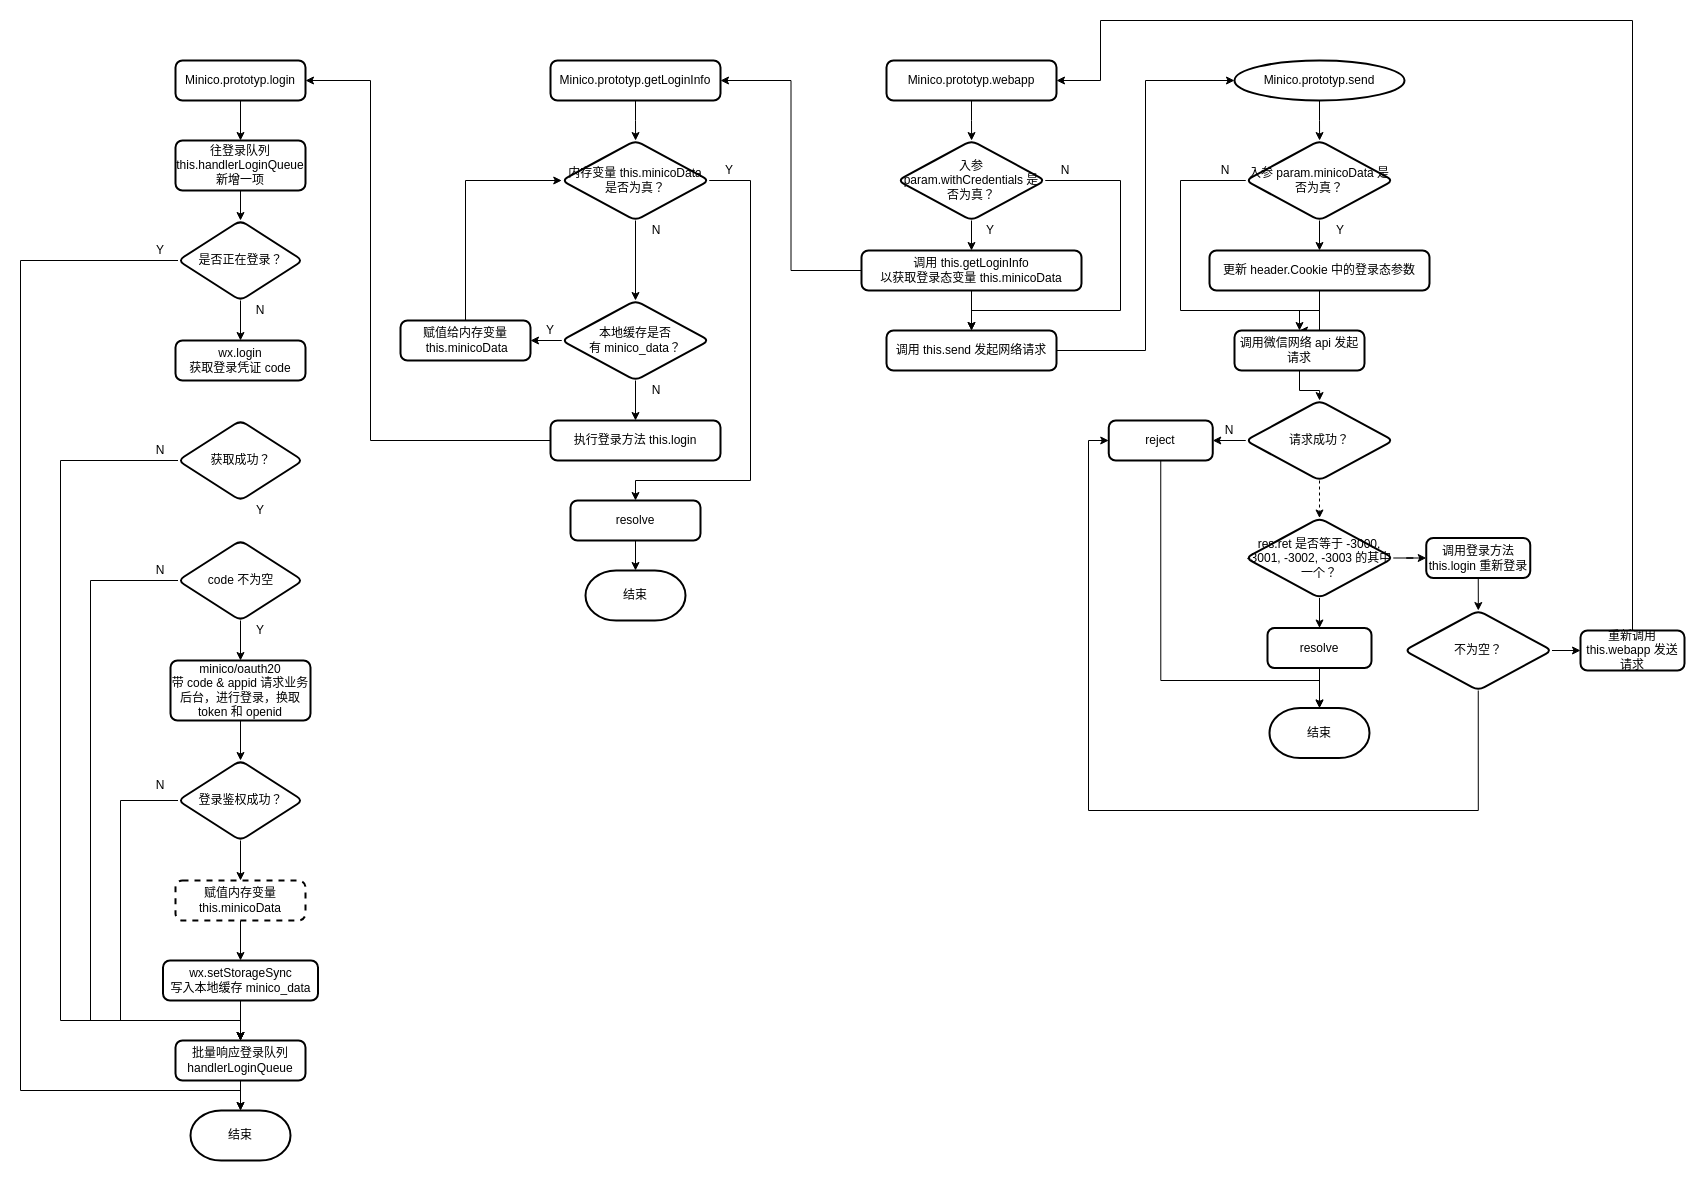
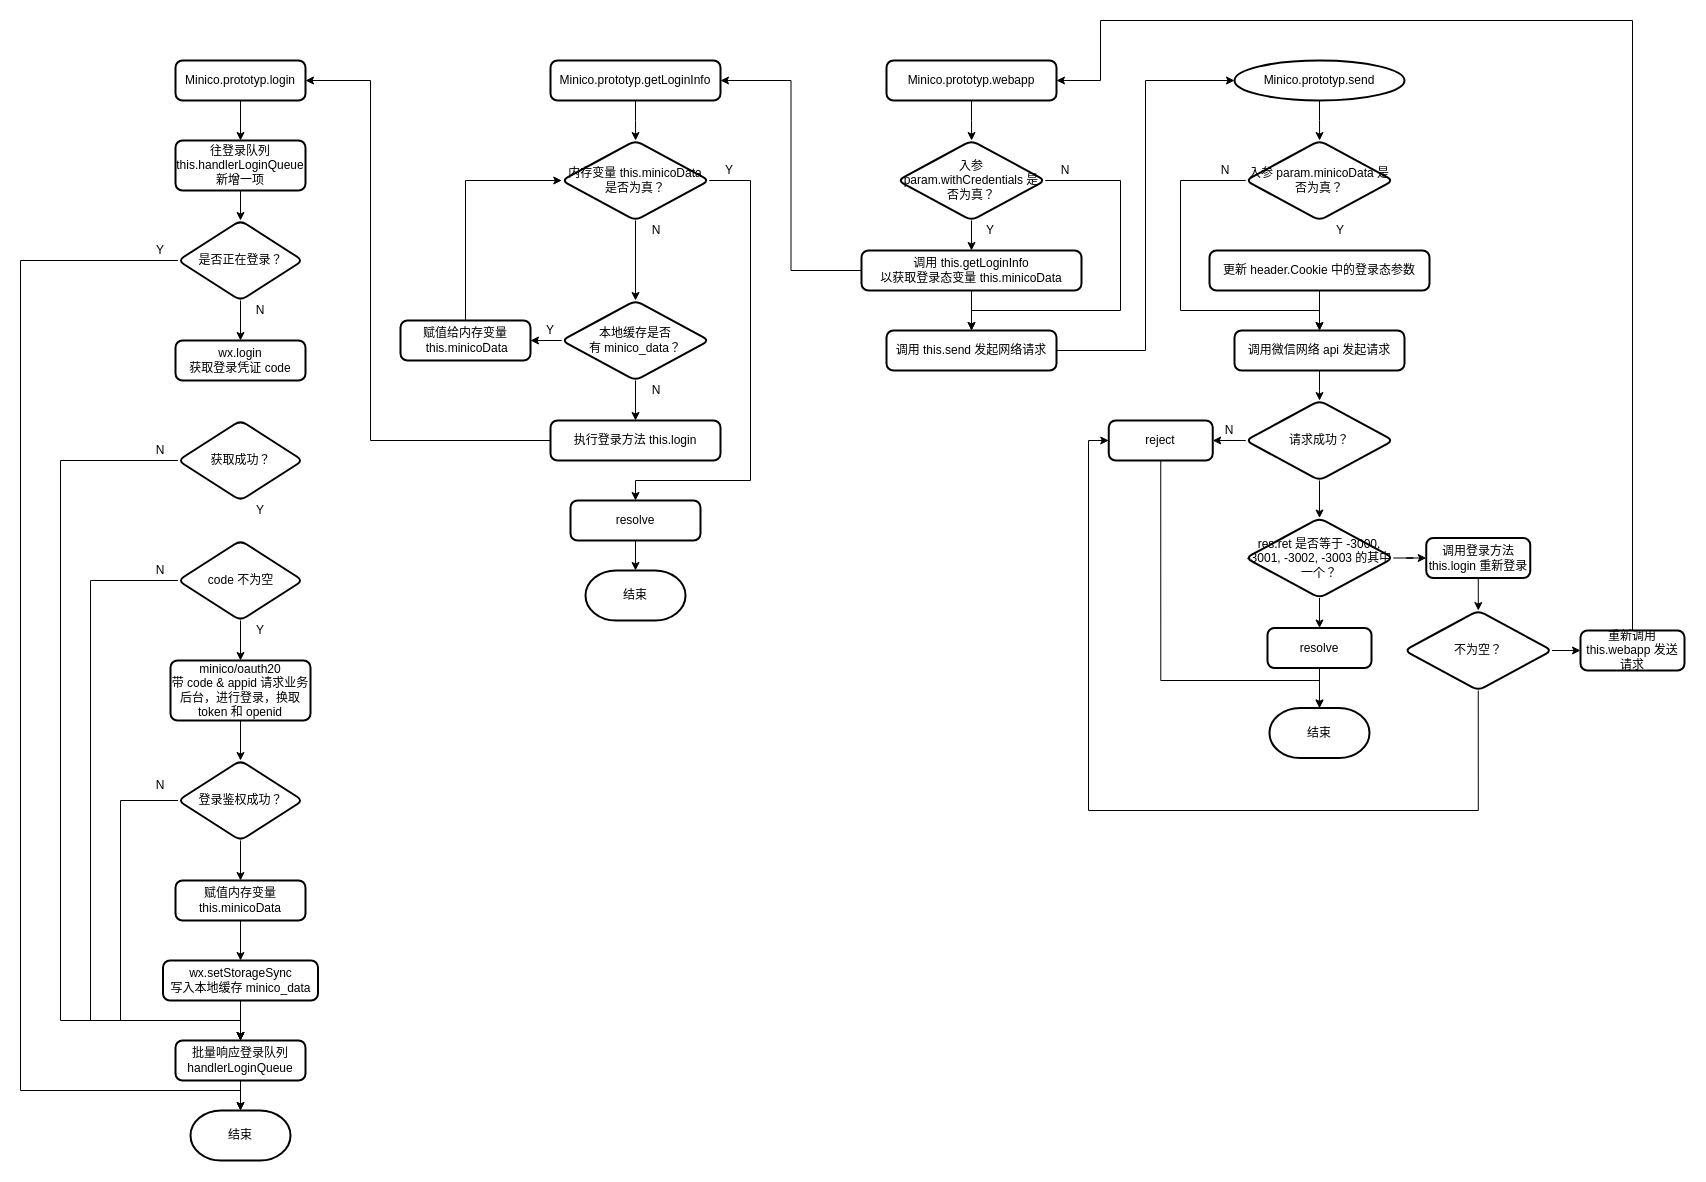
(1320, 232) -> none
(1300, 351) -> (1320, 351)
(1320, 497) -> (1320, 497)
(241, 901) -> (241, 901)
